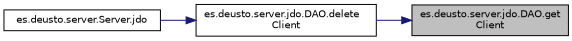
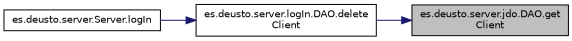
(82, 20) -> (82, 20)
(286, 20) -> (286, 20)
